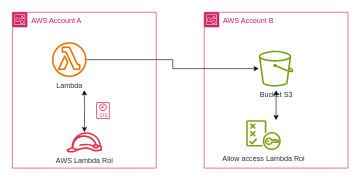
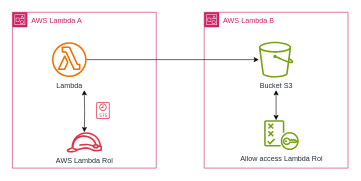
(56, 21) -> (54, 21)
(248, 21) -> (246, 21)
(276, 69) -> (276, 60)
(264, 135) -> (282, 135)
